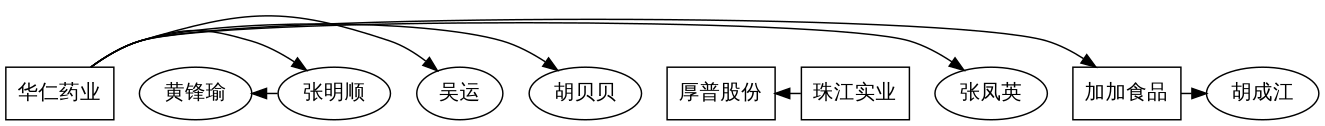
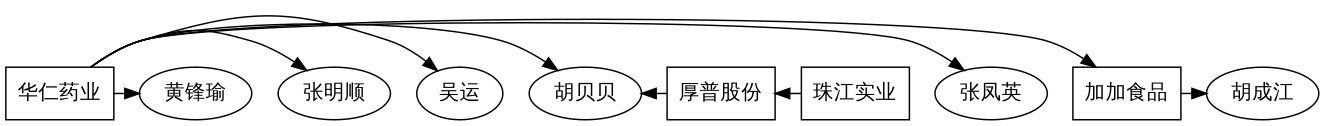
(272, 93) -> (119, 93)
none -> (662, 93)
